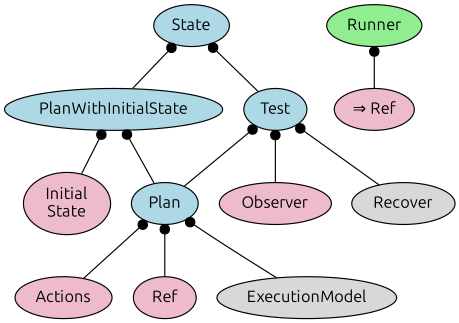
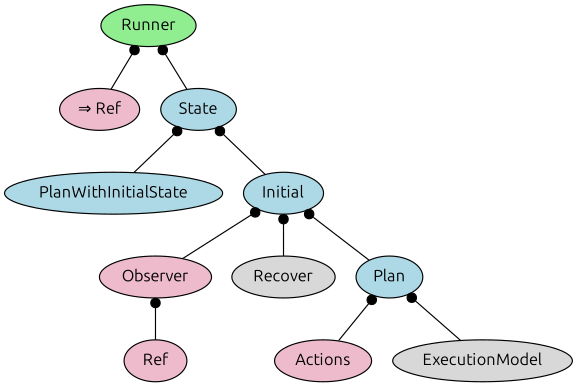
none -> (176, 72)
(275, 109) -> (284, 193)
(142, 161) -> none
(67, 204) -> none
(165, 255) -> (155, 324)
